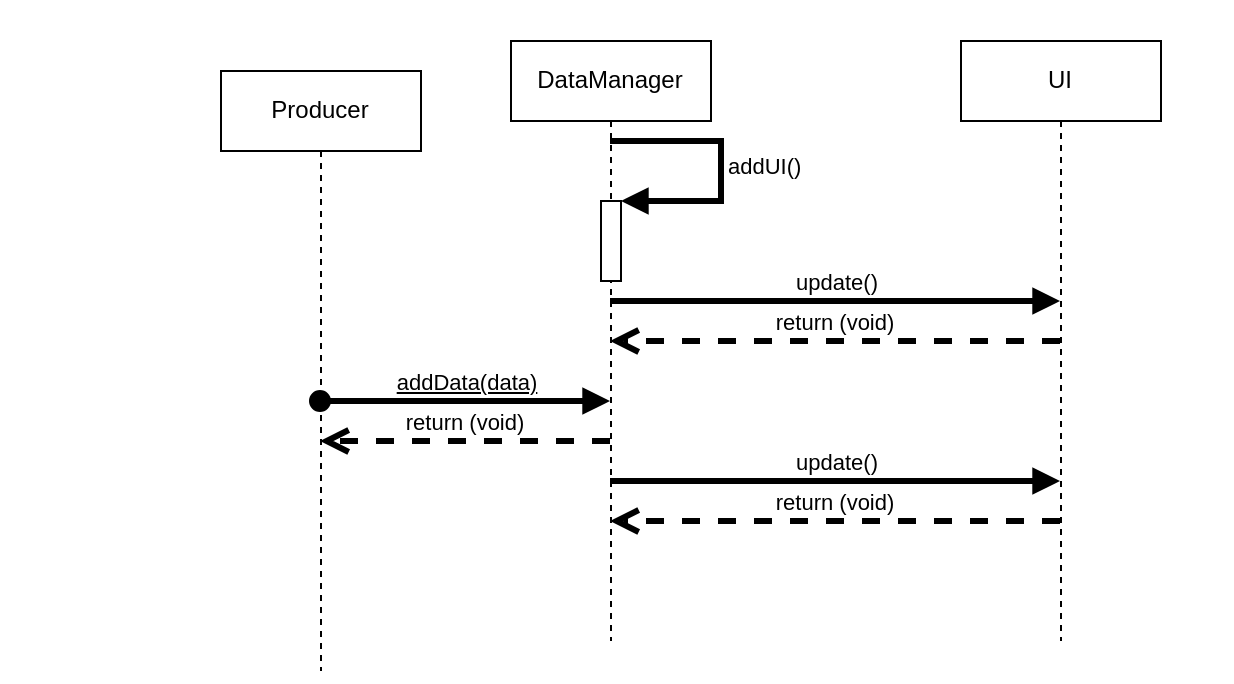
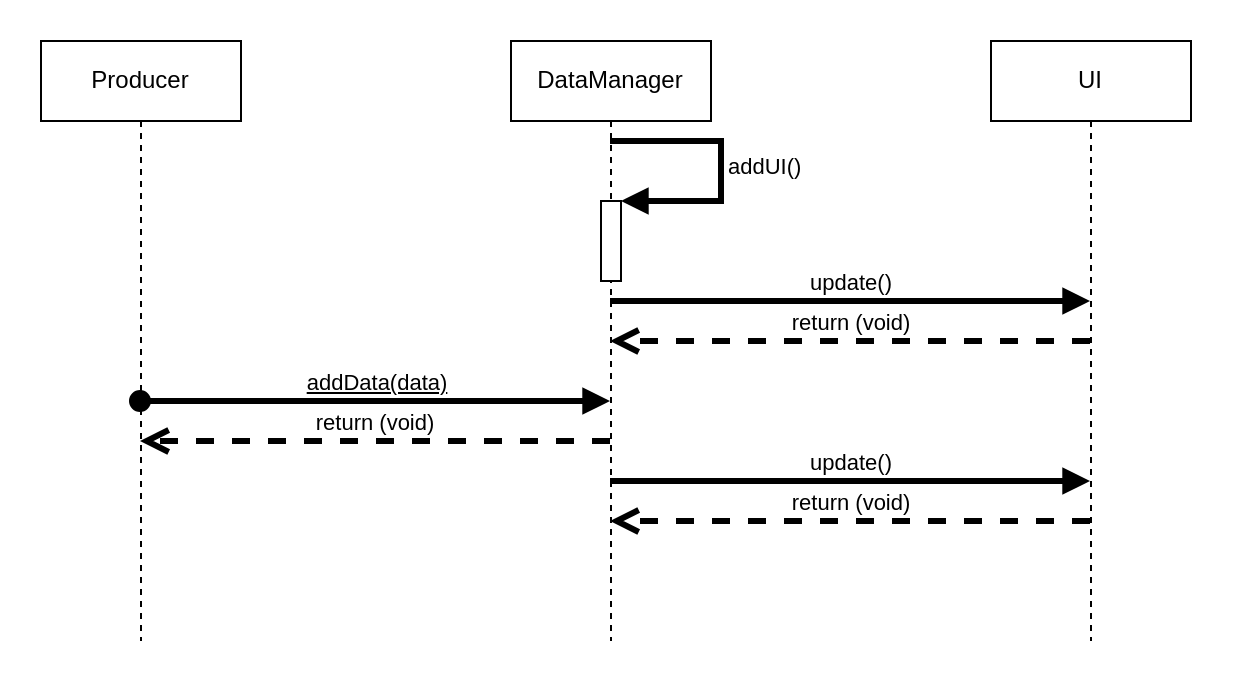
(1061, 341) -> (1091, 341)
(321, 371) -> (141, 341)
